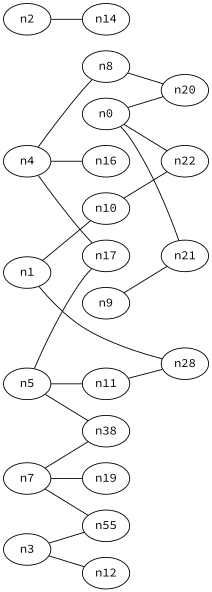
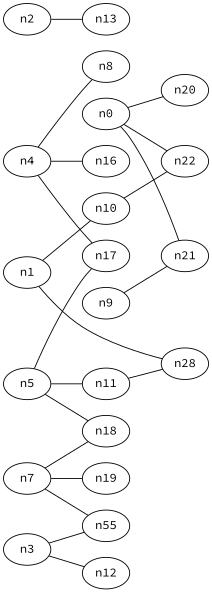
(106, 19) -> (106, 19)
(146, 78) -> none
(106, 431) -> (106, 431)
